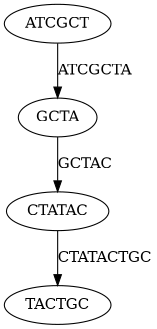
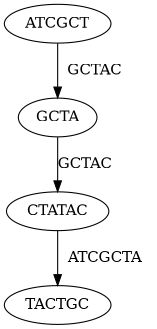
(95, 71) -> (95, 71)
(105, 258) -> (105, 258)
